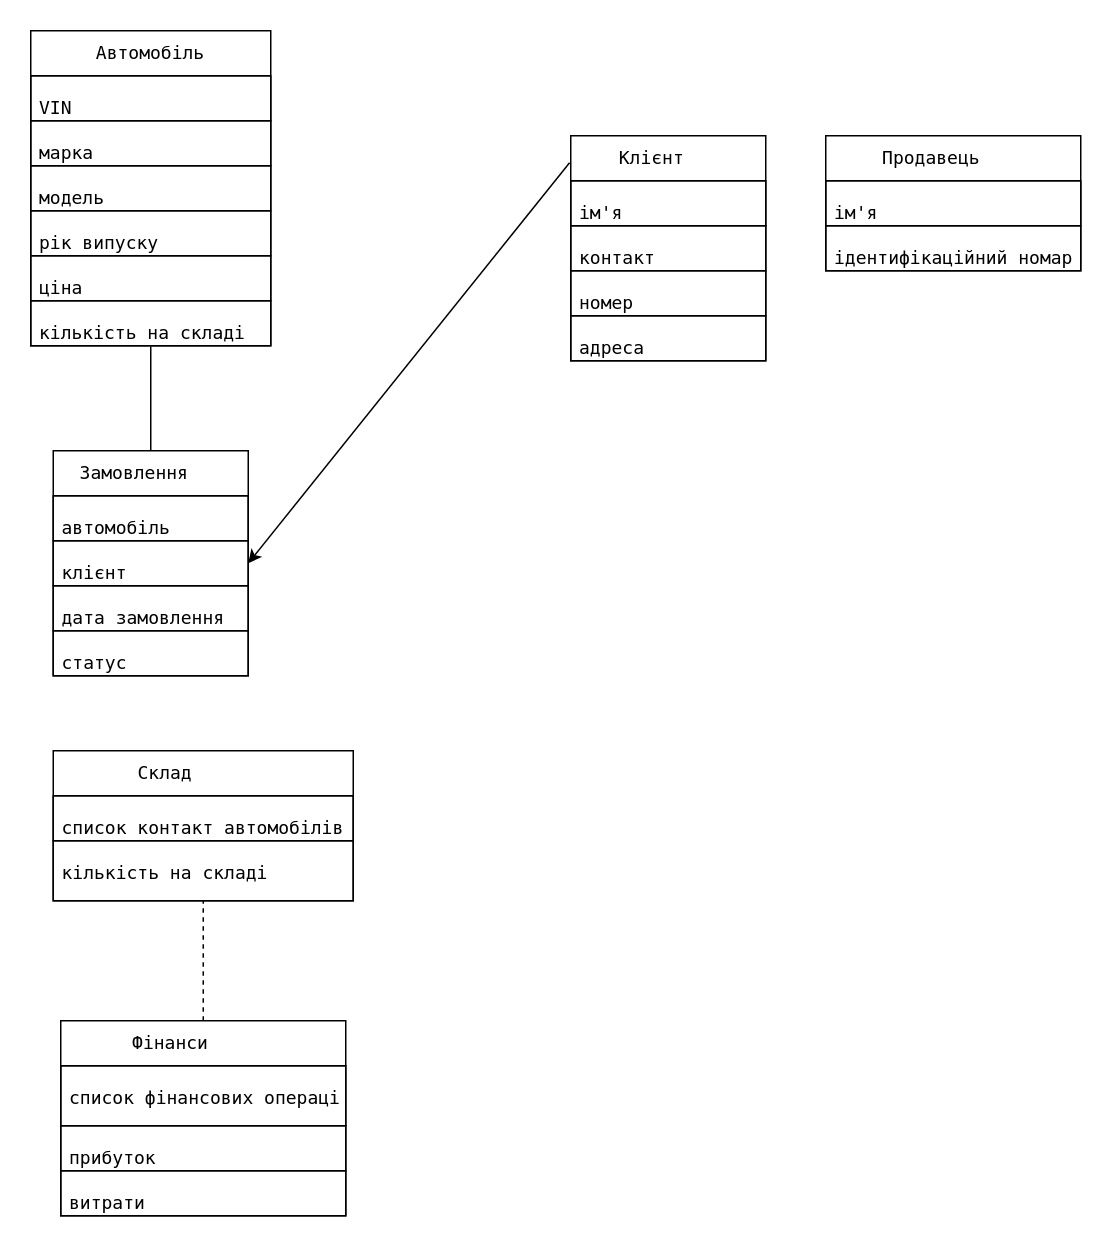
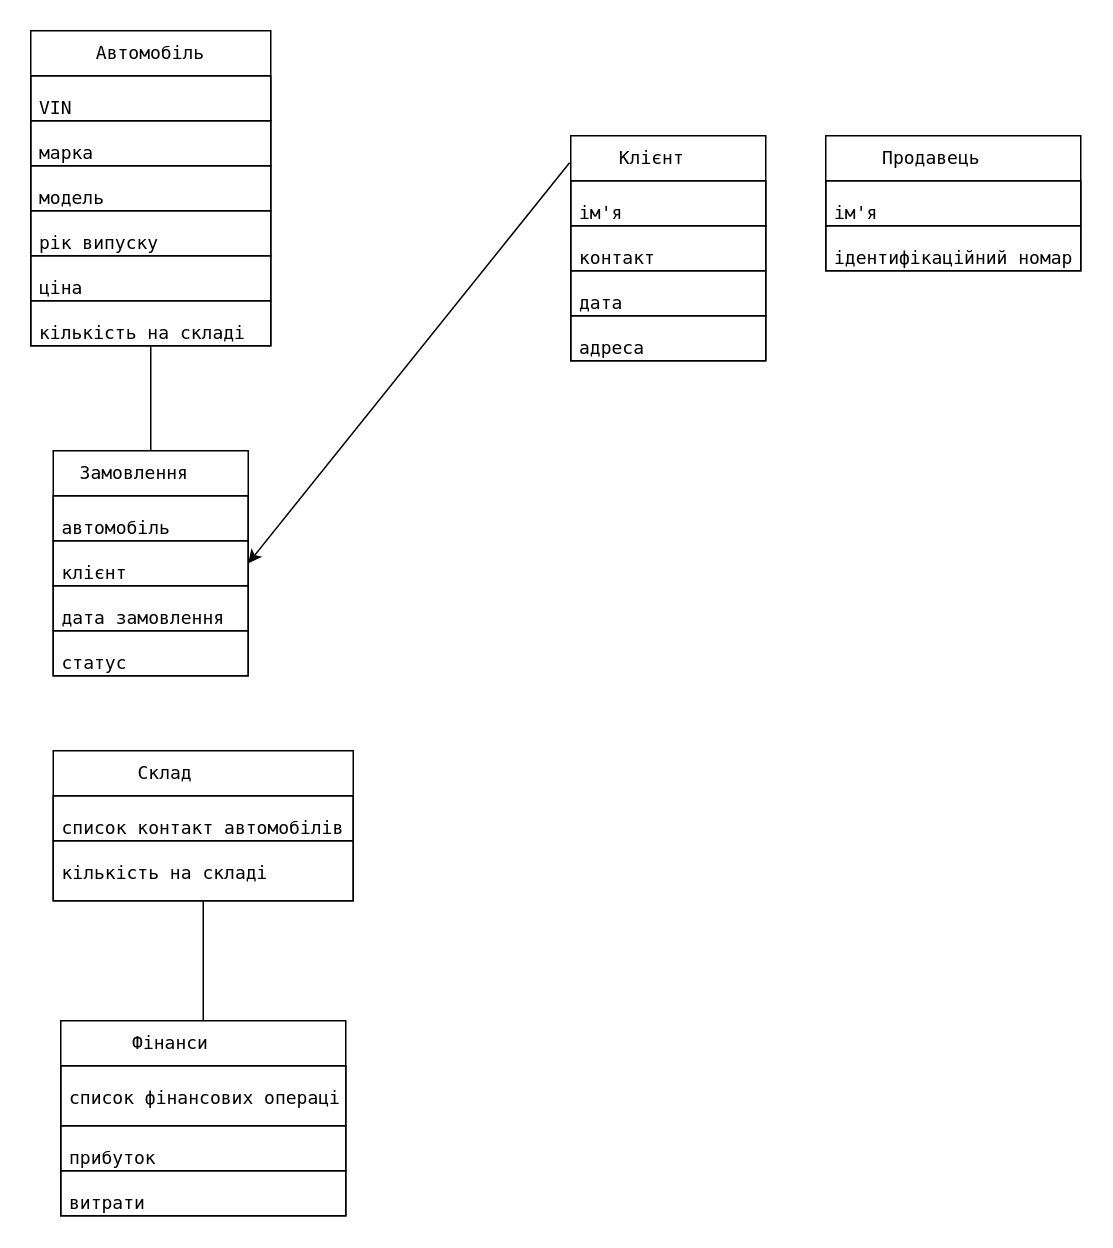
(605, 293) -> (600, 293)
(203, 960) -> (203, 960)
